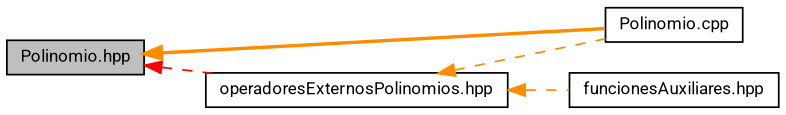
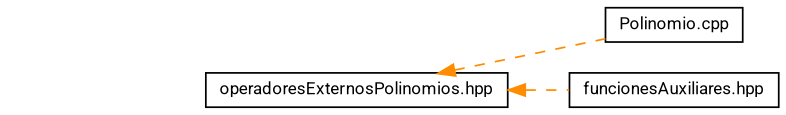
(75, 57) -> none
